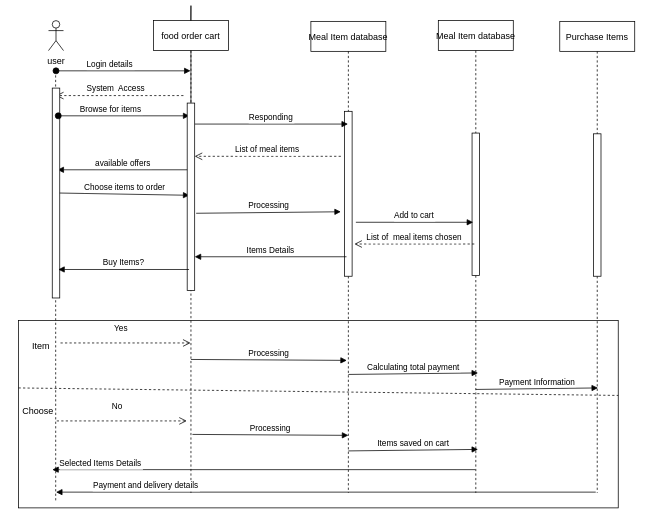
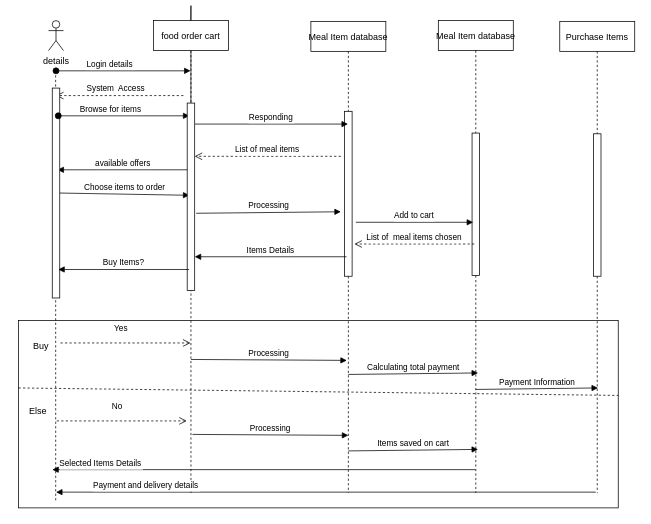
(56, 61) -> (56, 61)
(41, 347) -> (41, 347)
(38, 411) -> (38, 411)
